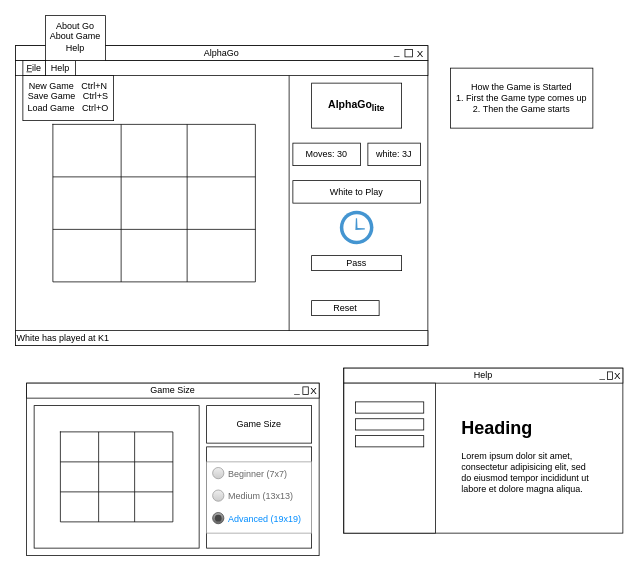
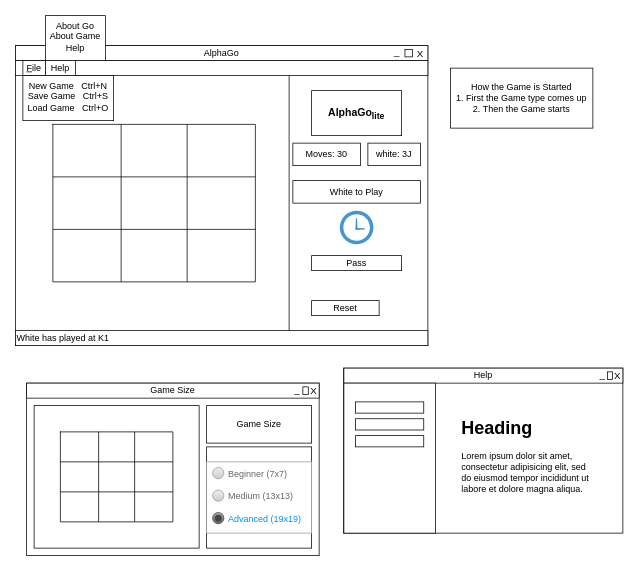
(357, 105) -> (357, 113)
